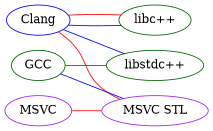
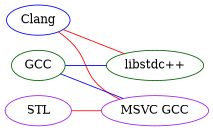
(155, 20) -> none
(94, 42) -> (94, 42)
(80, 65) -> (80, 65)
(38, 111) -> (38, 111)
(155, 111) -> (155, 111)
